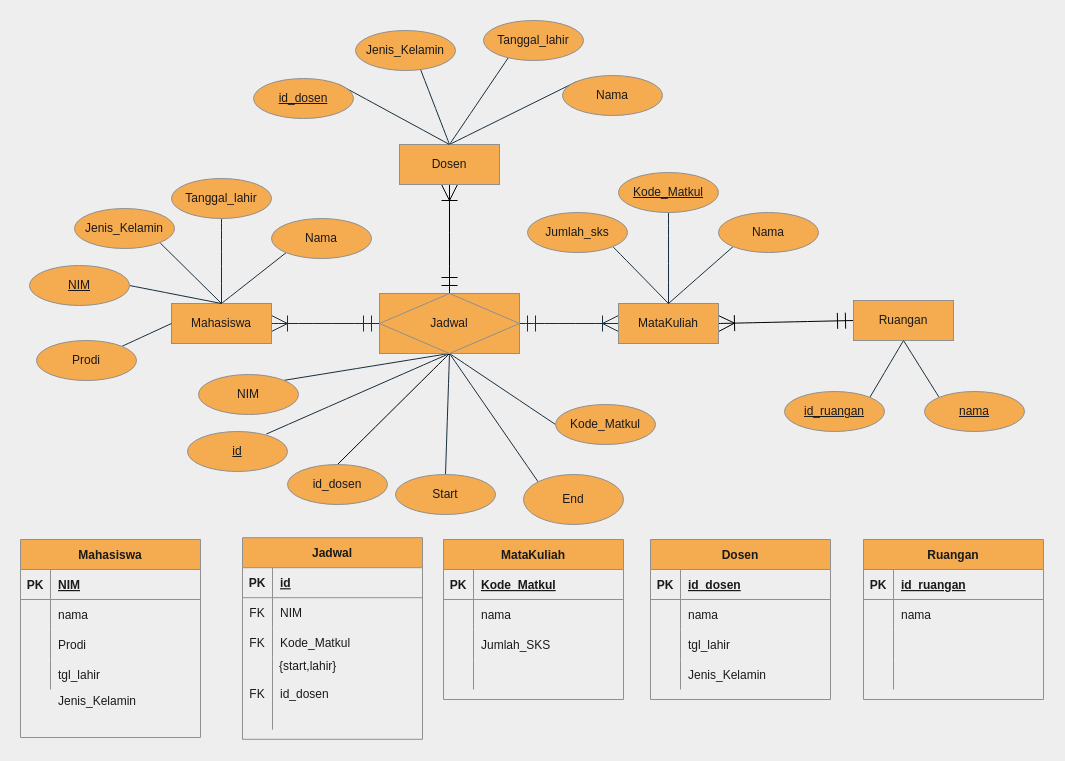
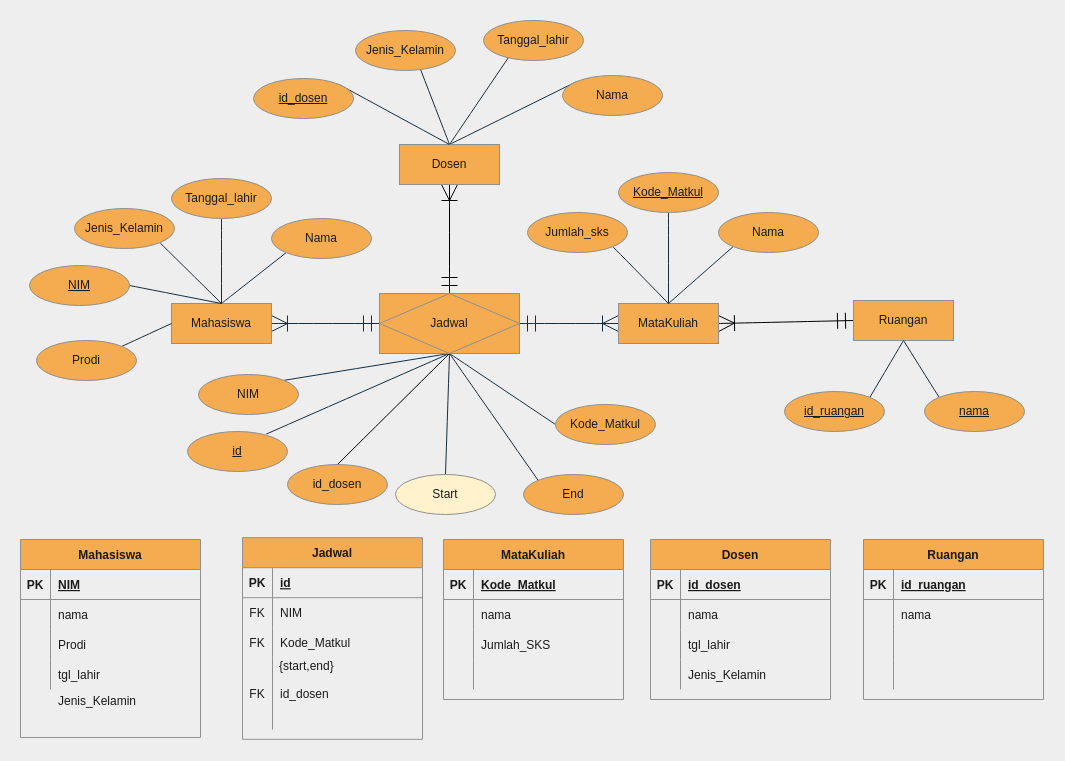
(446, 495) -> (446, 495)
(574, 500) -> (574, 495)
(318, 666) -> (314, 666)
